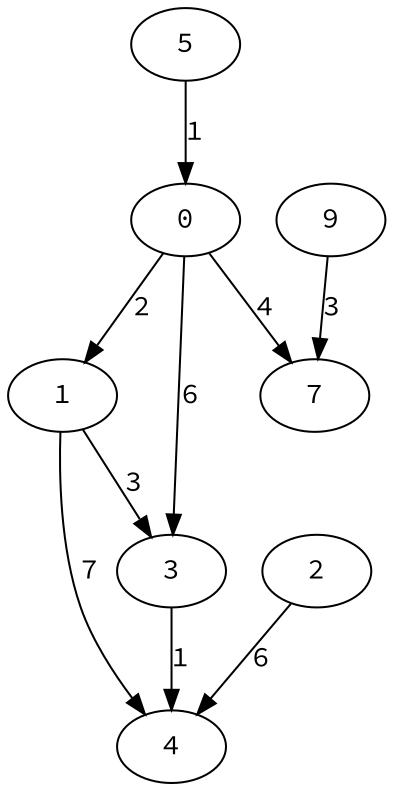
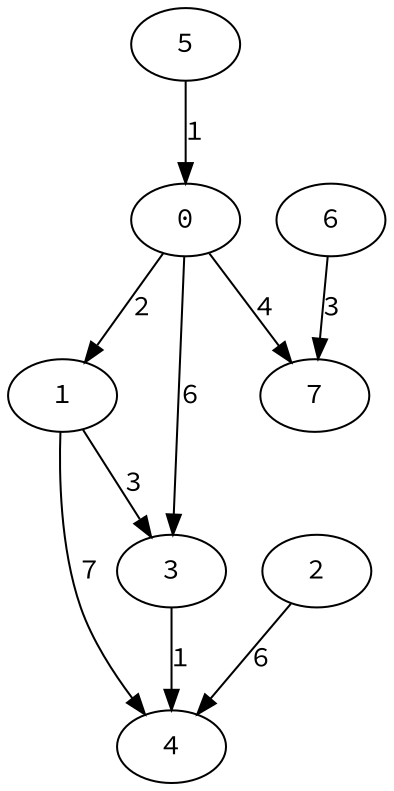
(331, 220) -> (331, 220)
